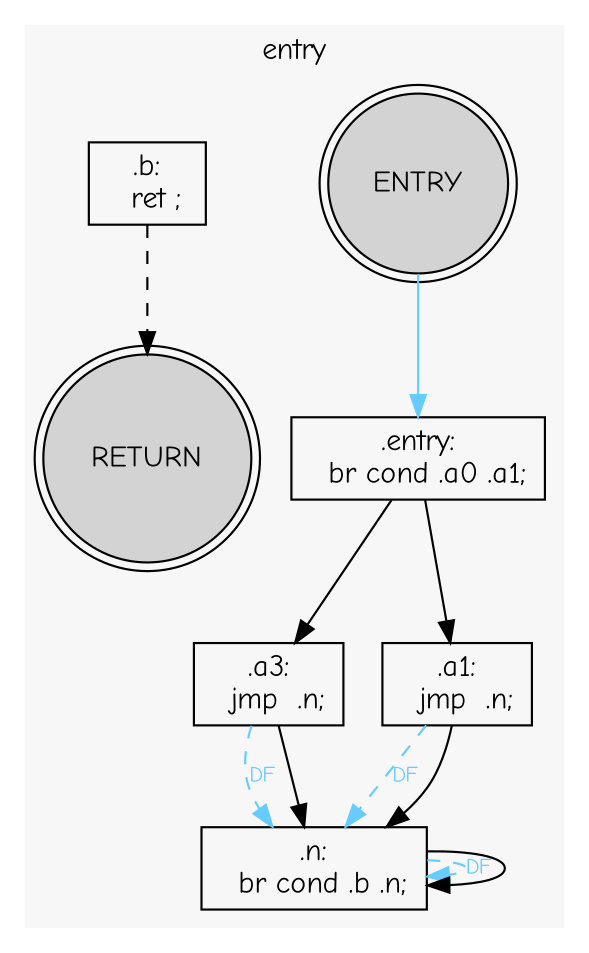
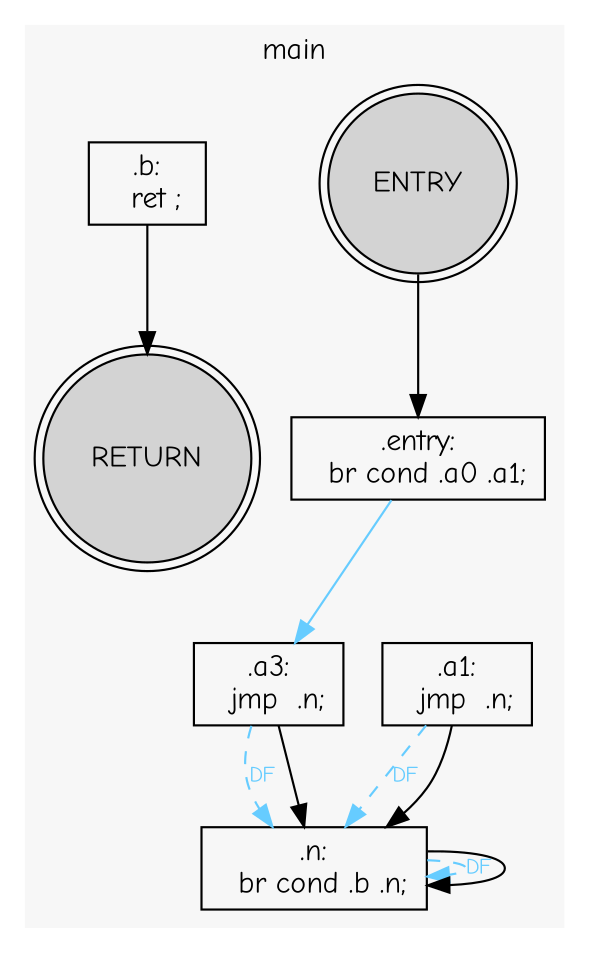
(295, 51) -> (295, 51)
(147, 278) -> (147, 278)
(418, 335) -> (418, 335)
(436, 561) -> none
(349, 562) -> (349, 562)
